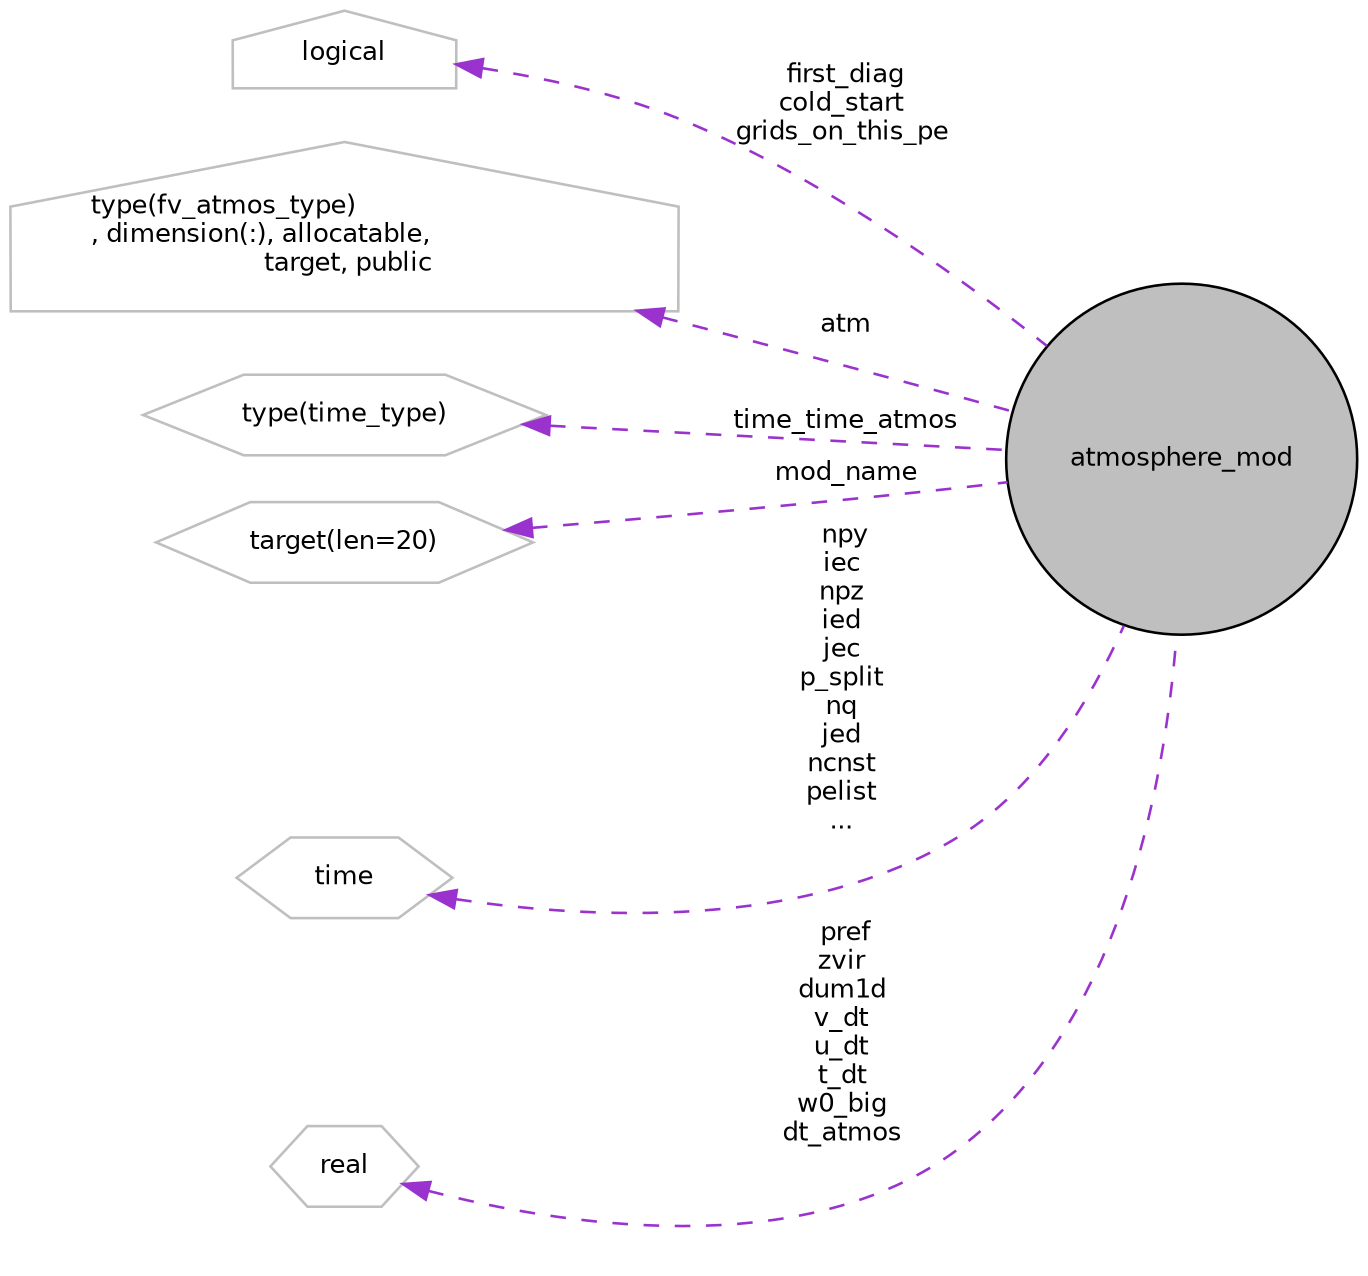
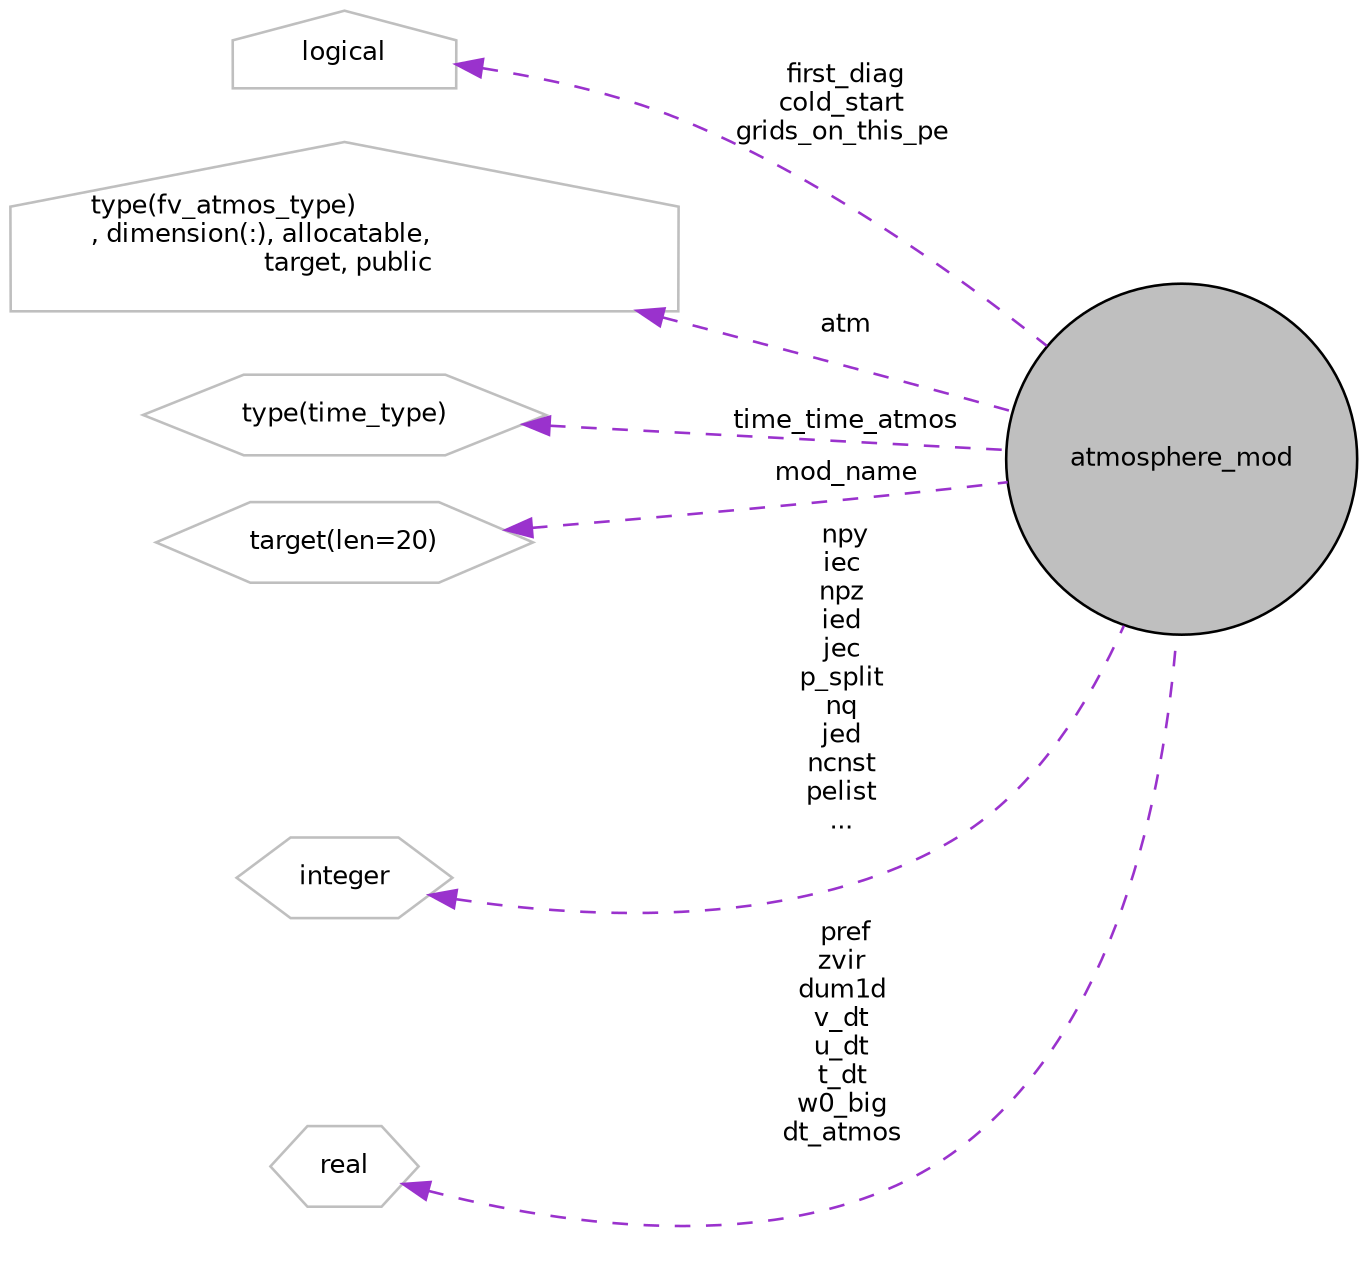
(344, 878) -> (344, 878)
